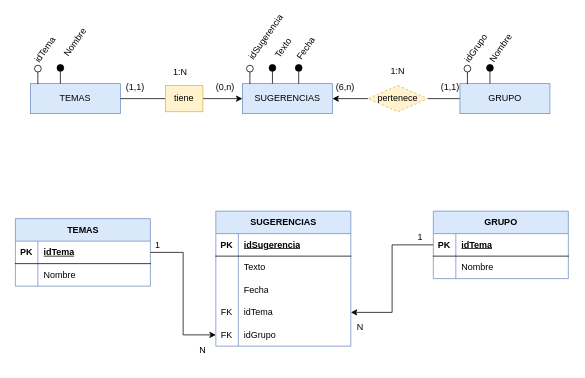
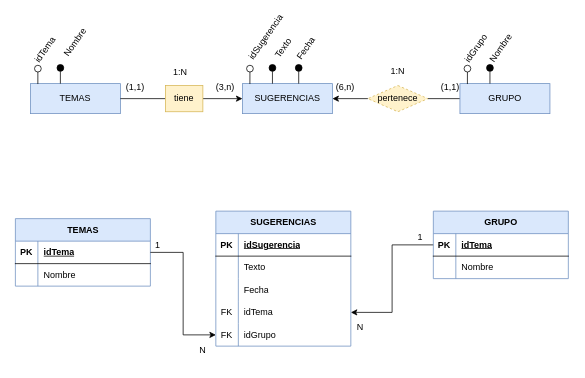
(225, 87) -> (225, 87)
